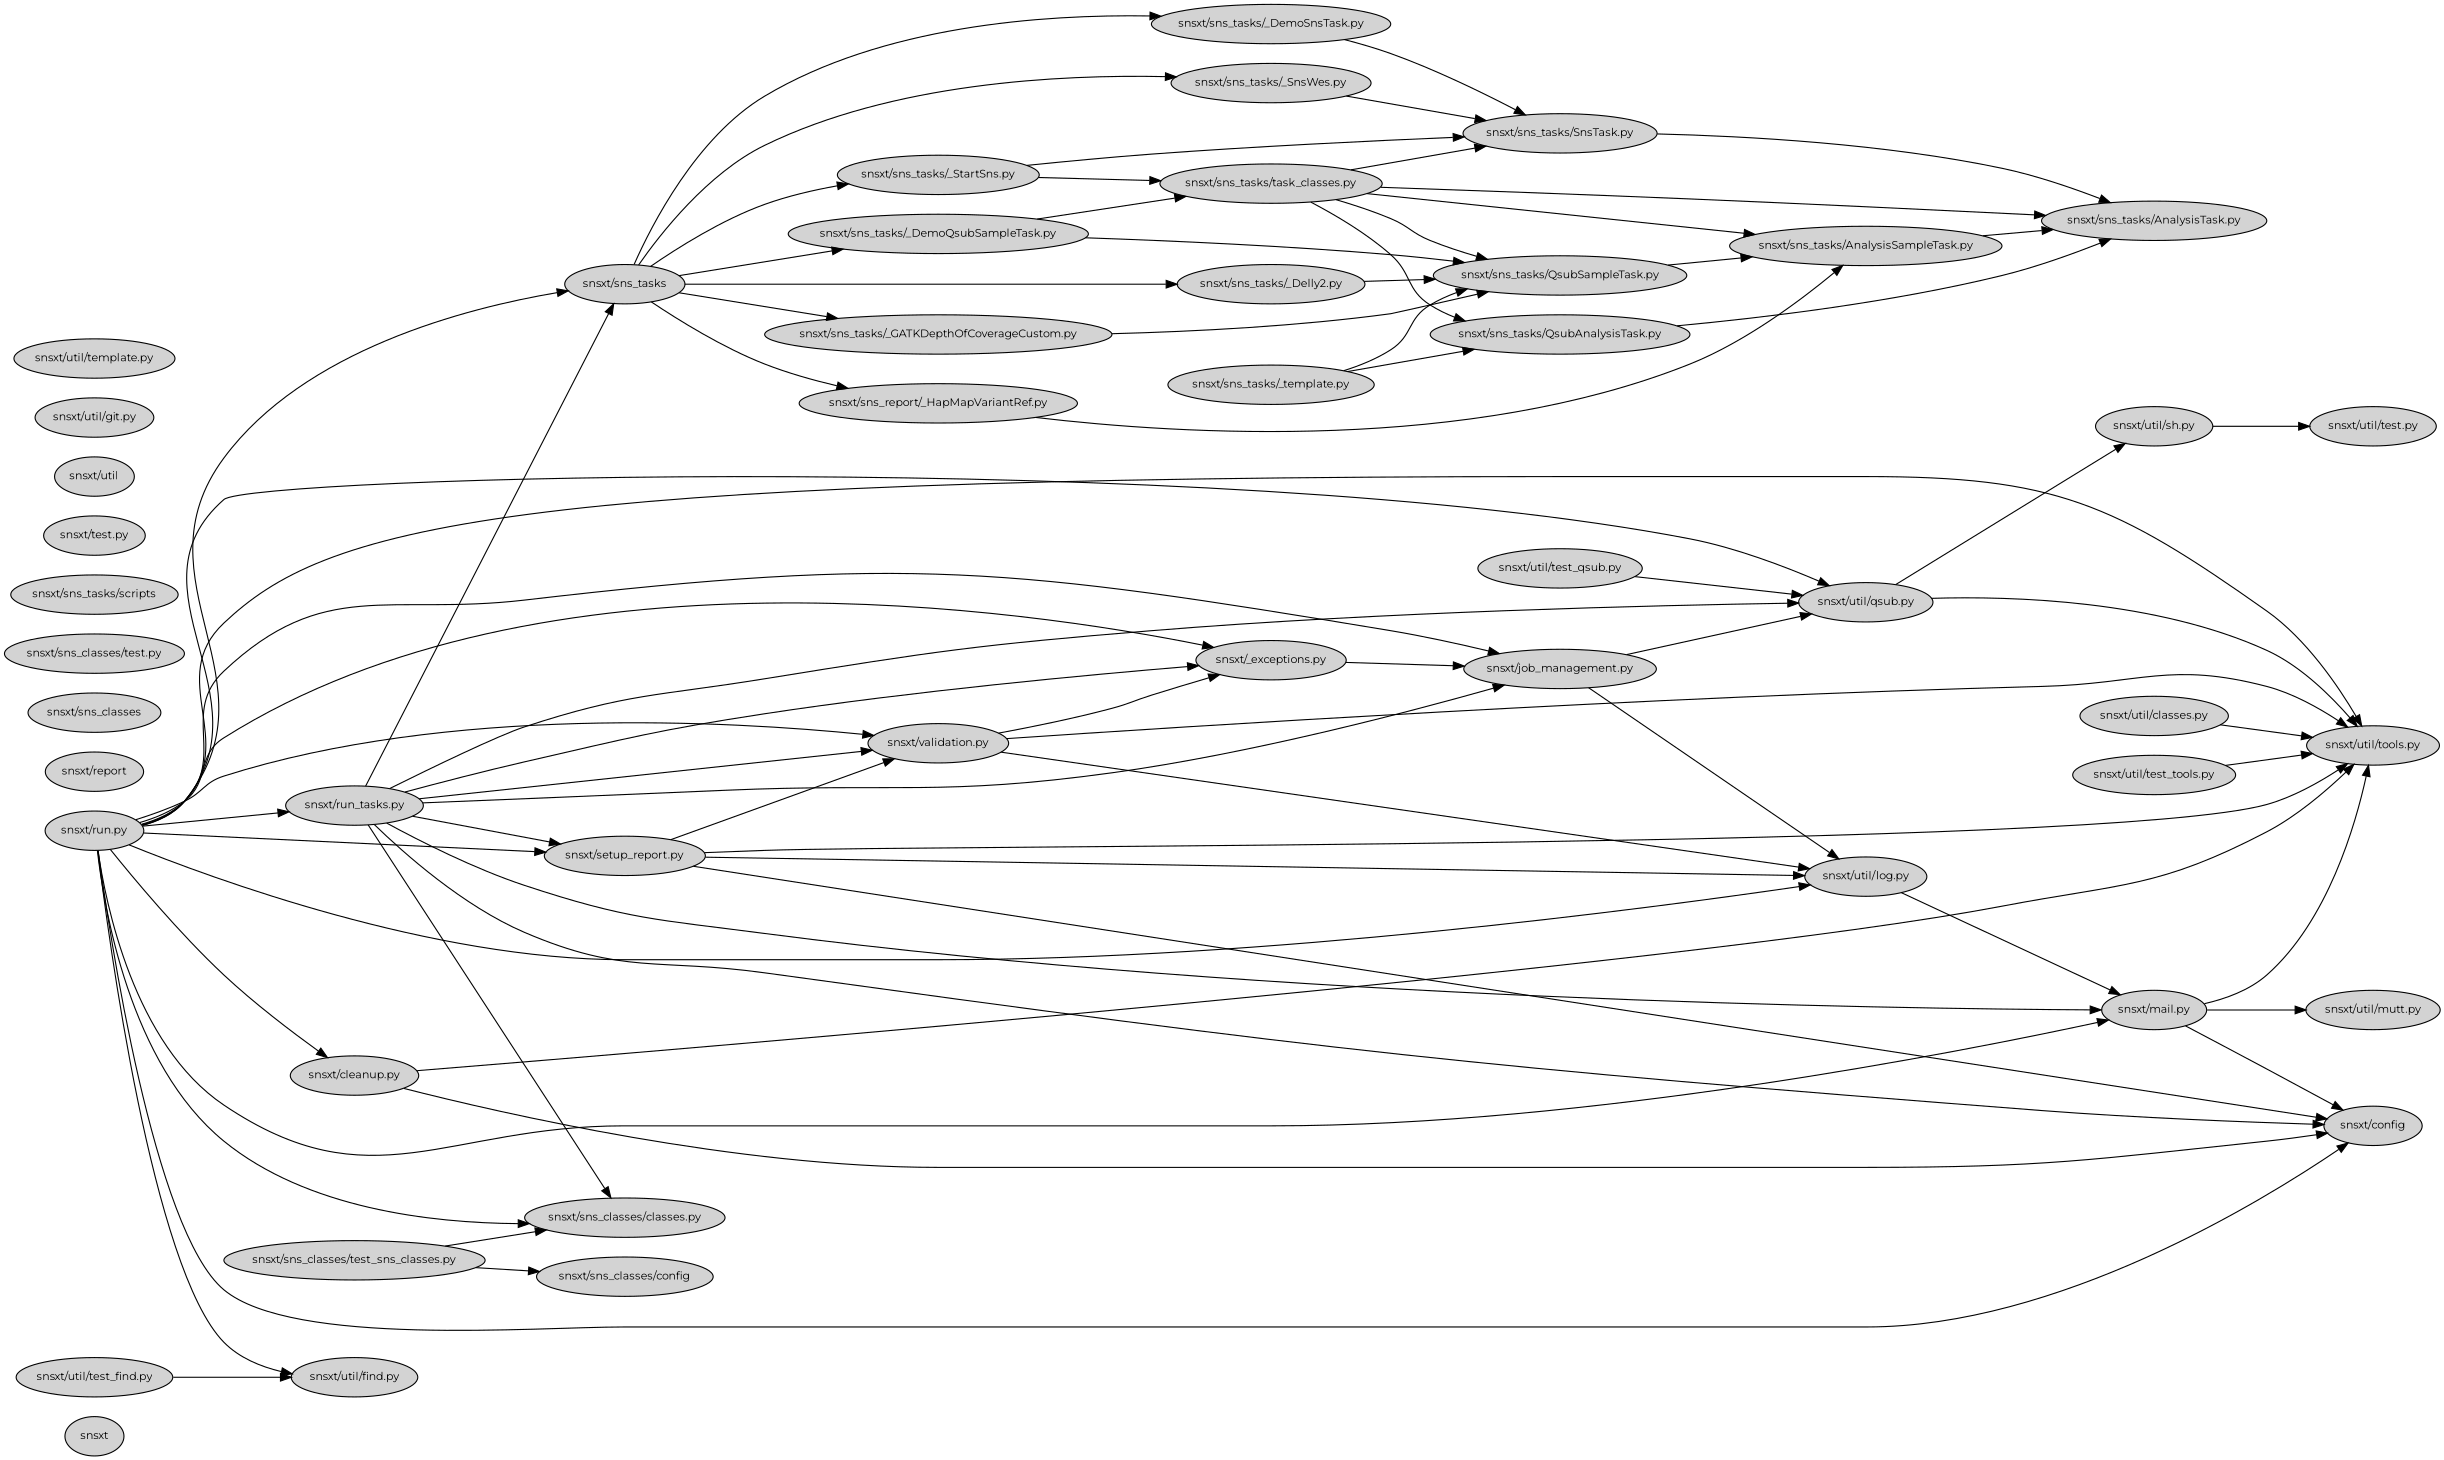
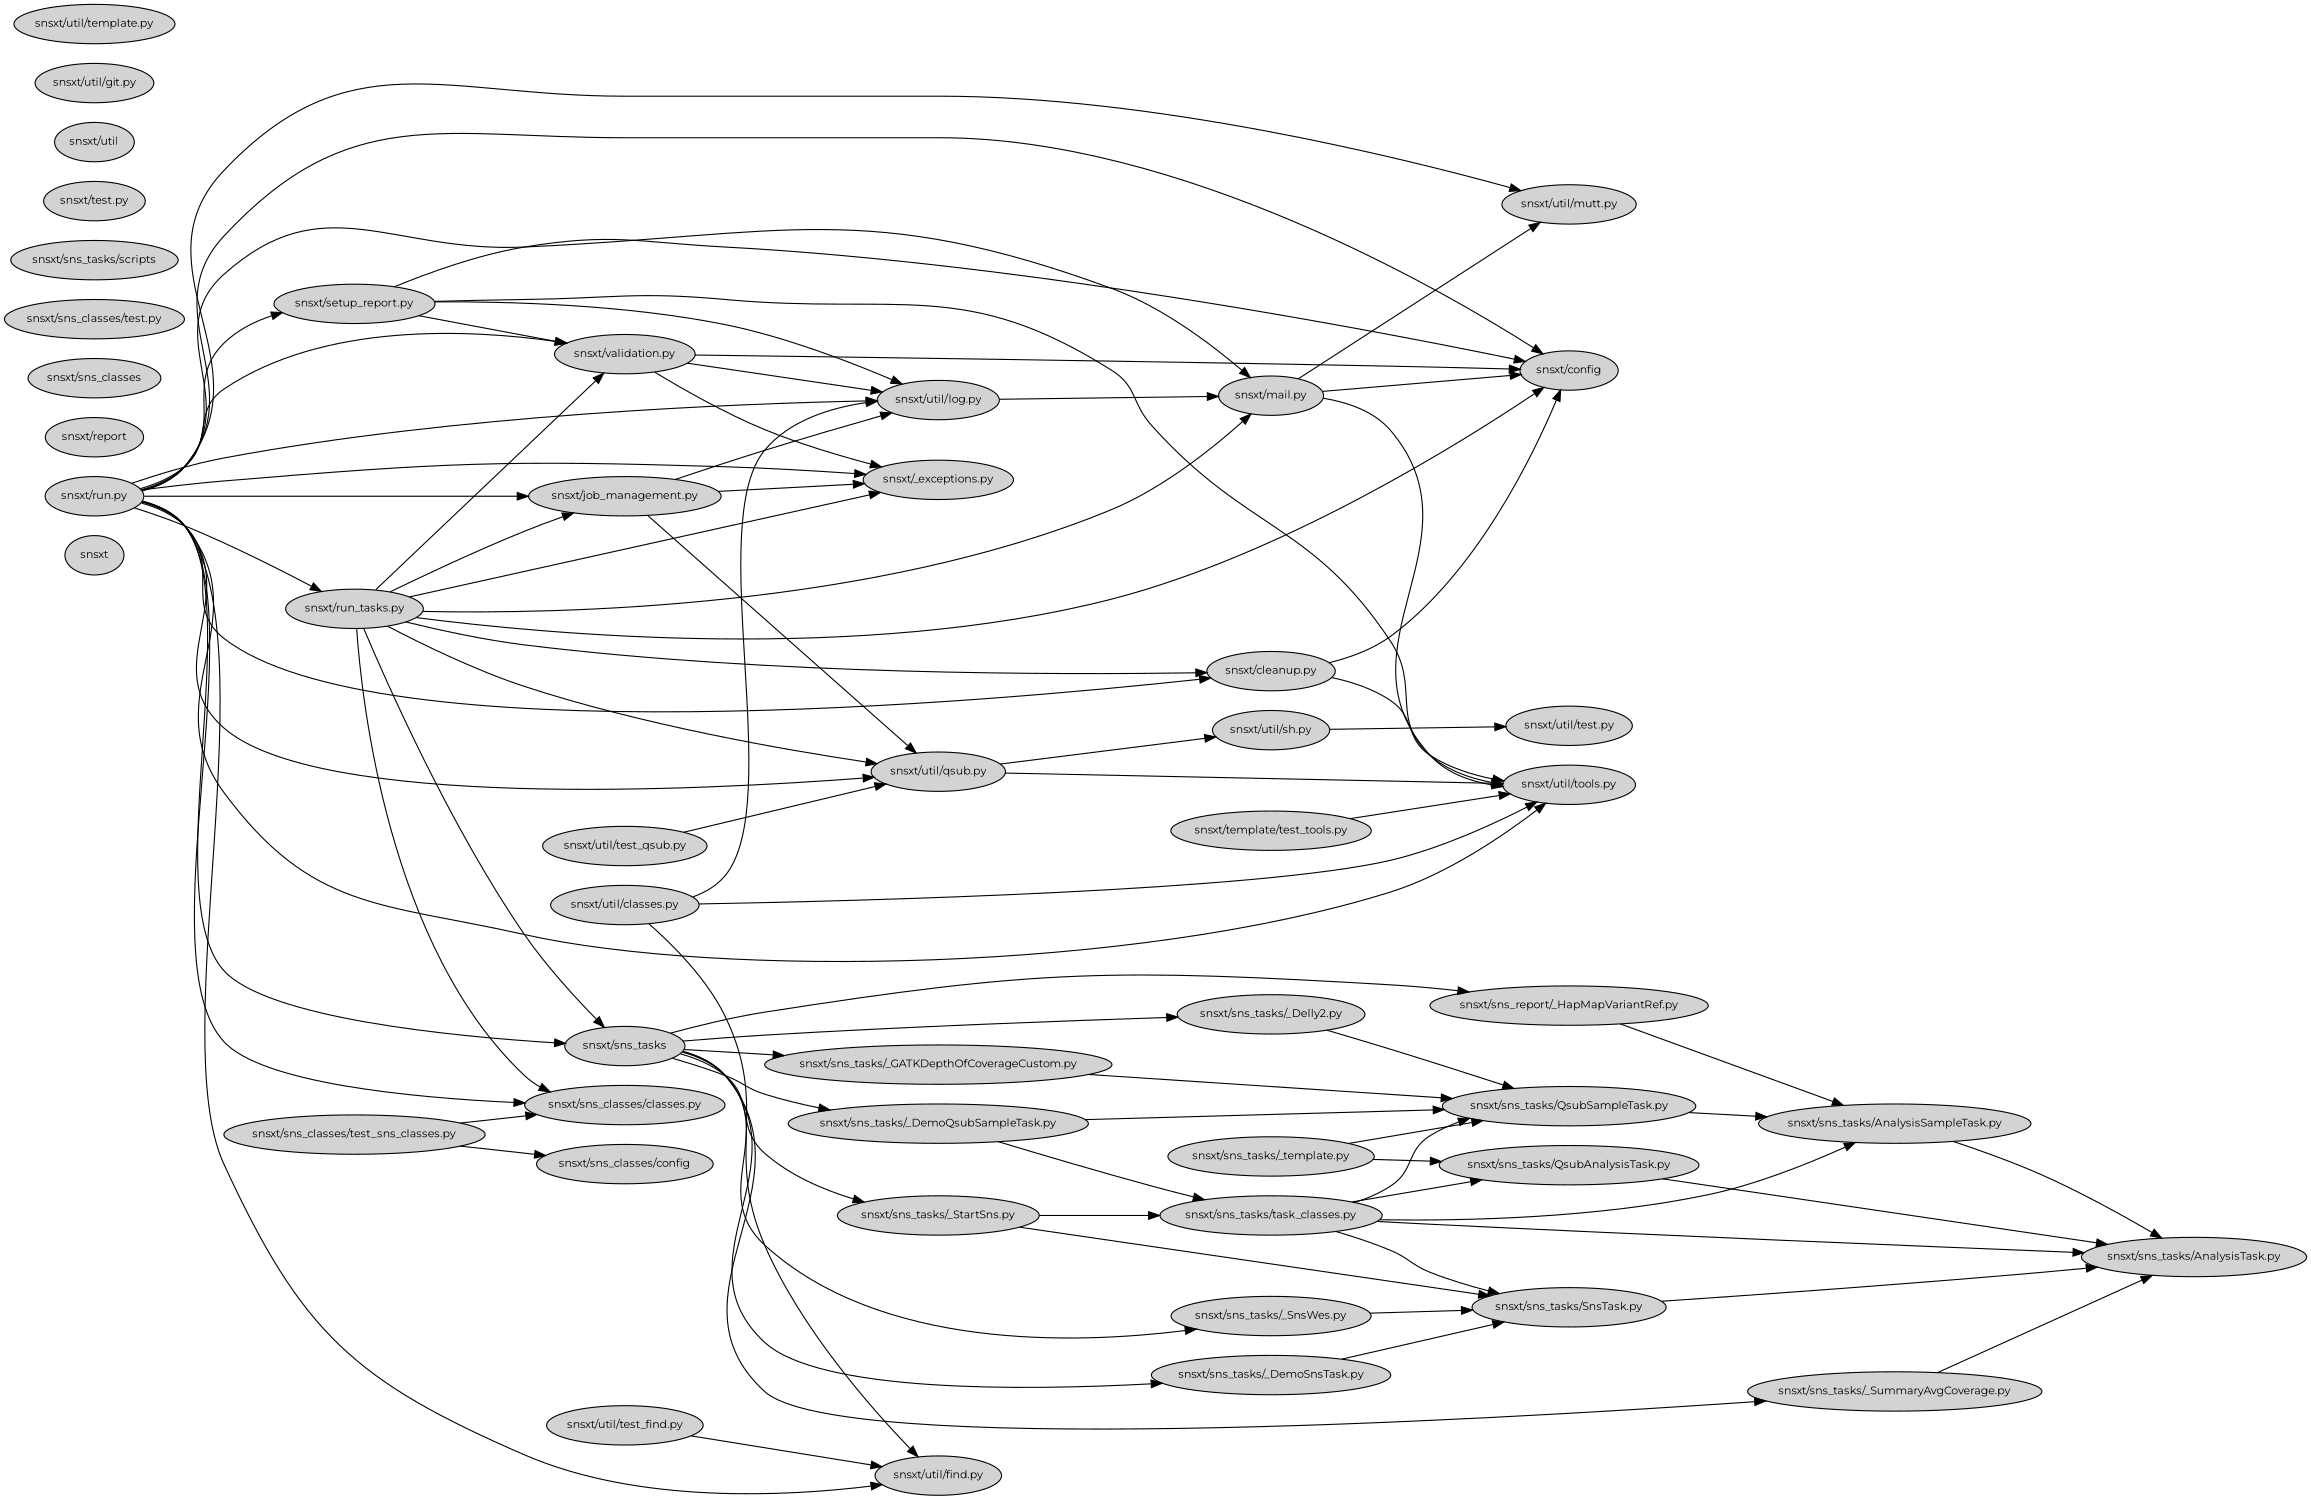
none -> (677, 96)
none -> (743, 625)
(1400, 664) -> (786, 488)
(1677, 700) -> (1122, 361)
(2154, 775) -> (1271, 831)
(481, 829) -> (799, 667)
none -> (758, 1225)
none -> (1895, 1391)
